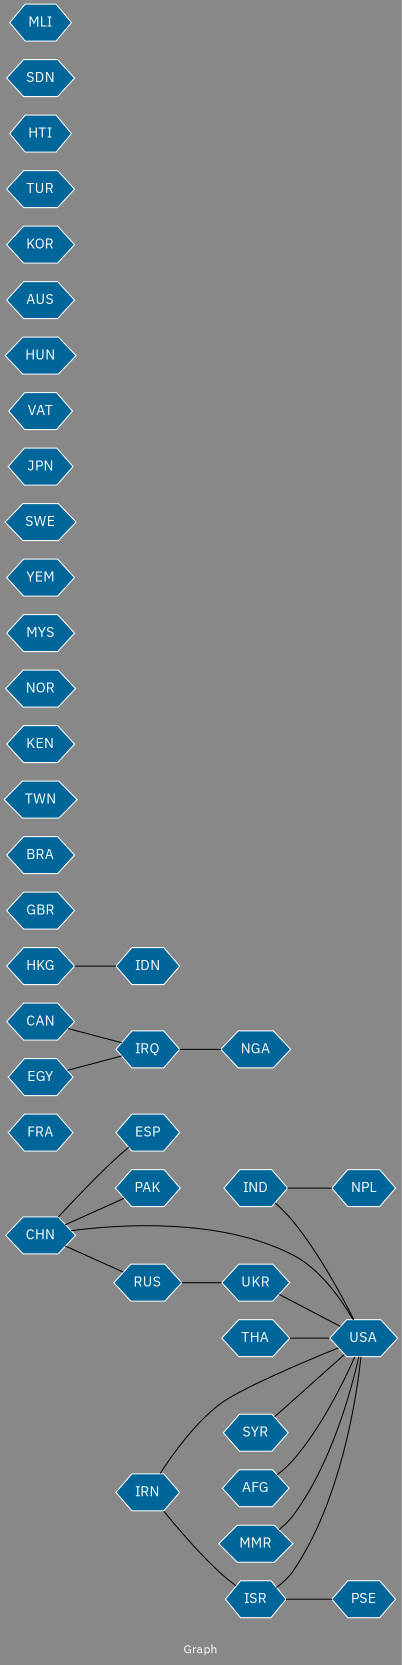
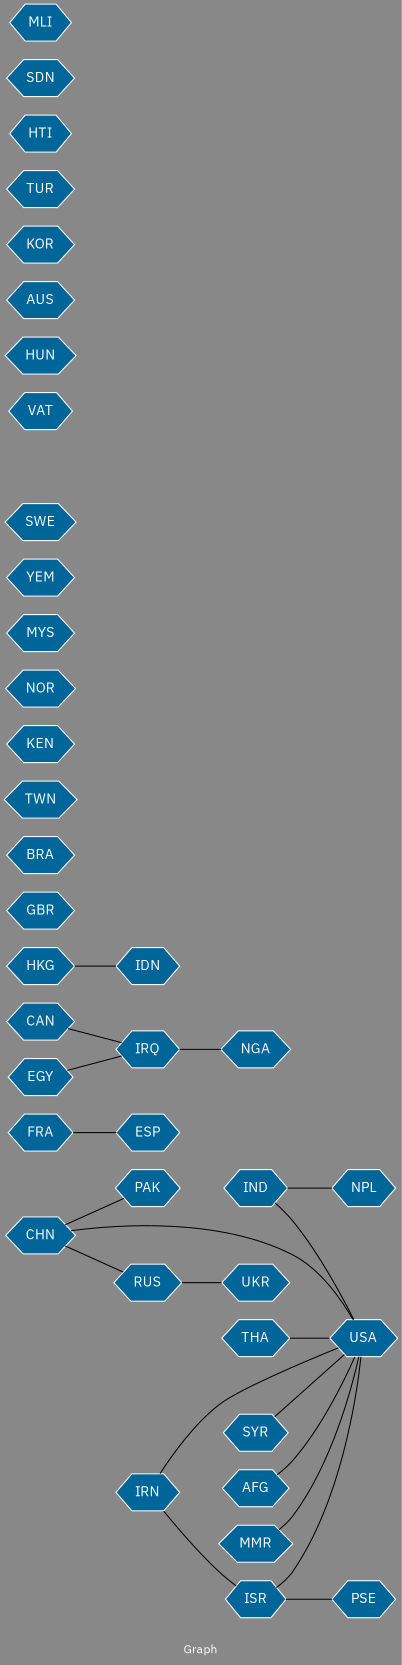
(41, 467) -> none
(93, 1181) -> (95, 1133)
(310, 1310) -> none
